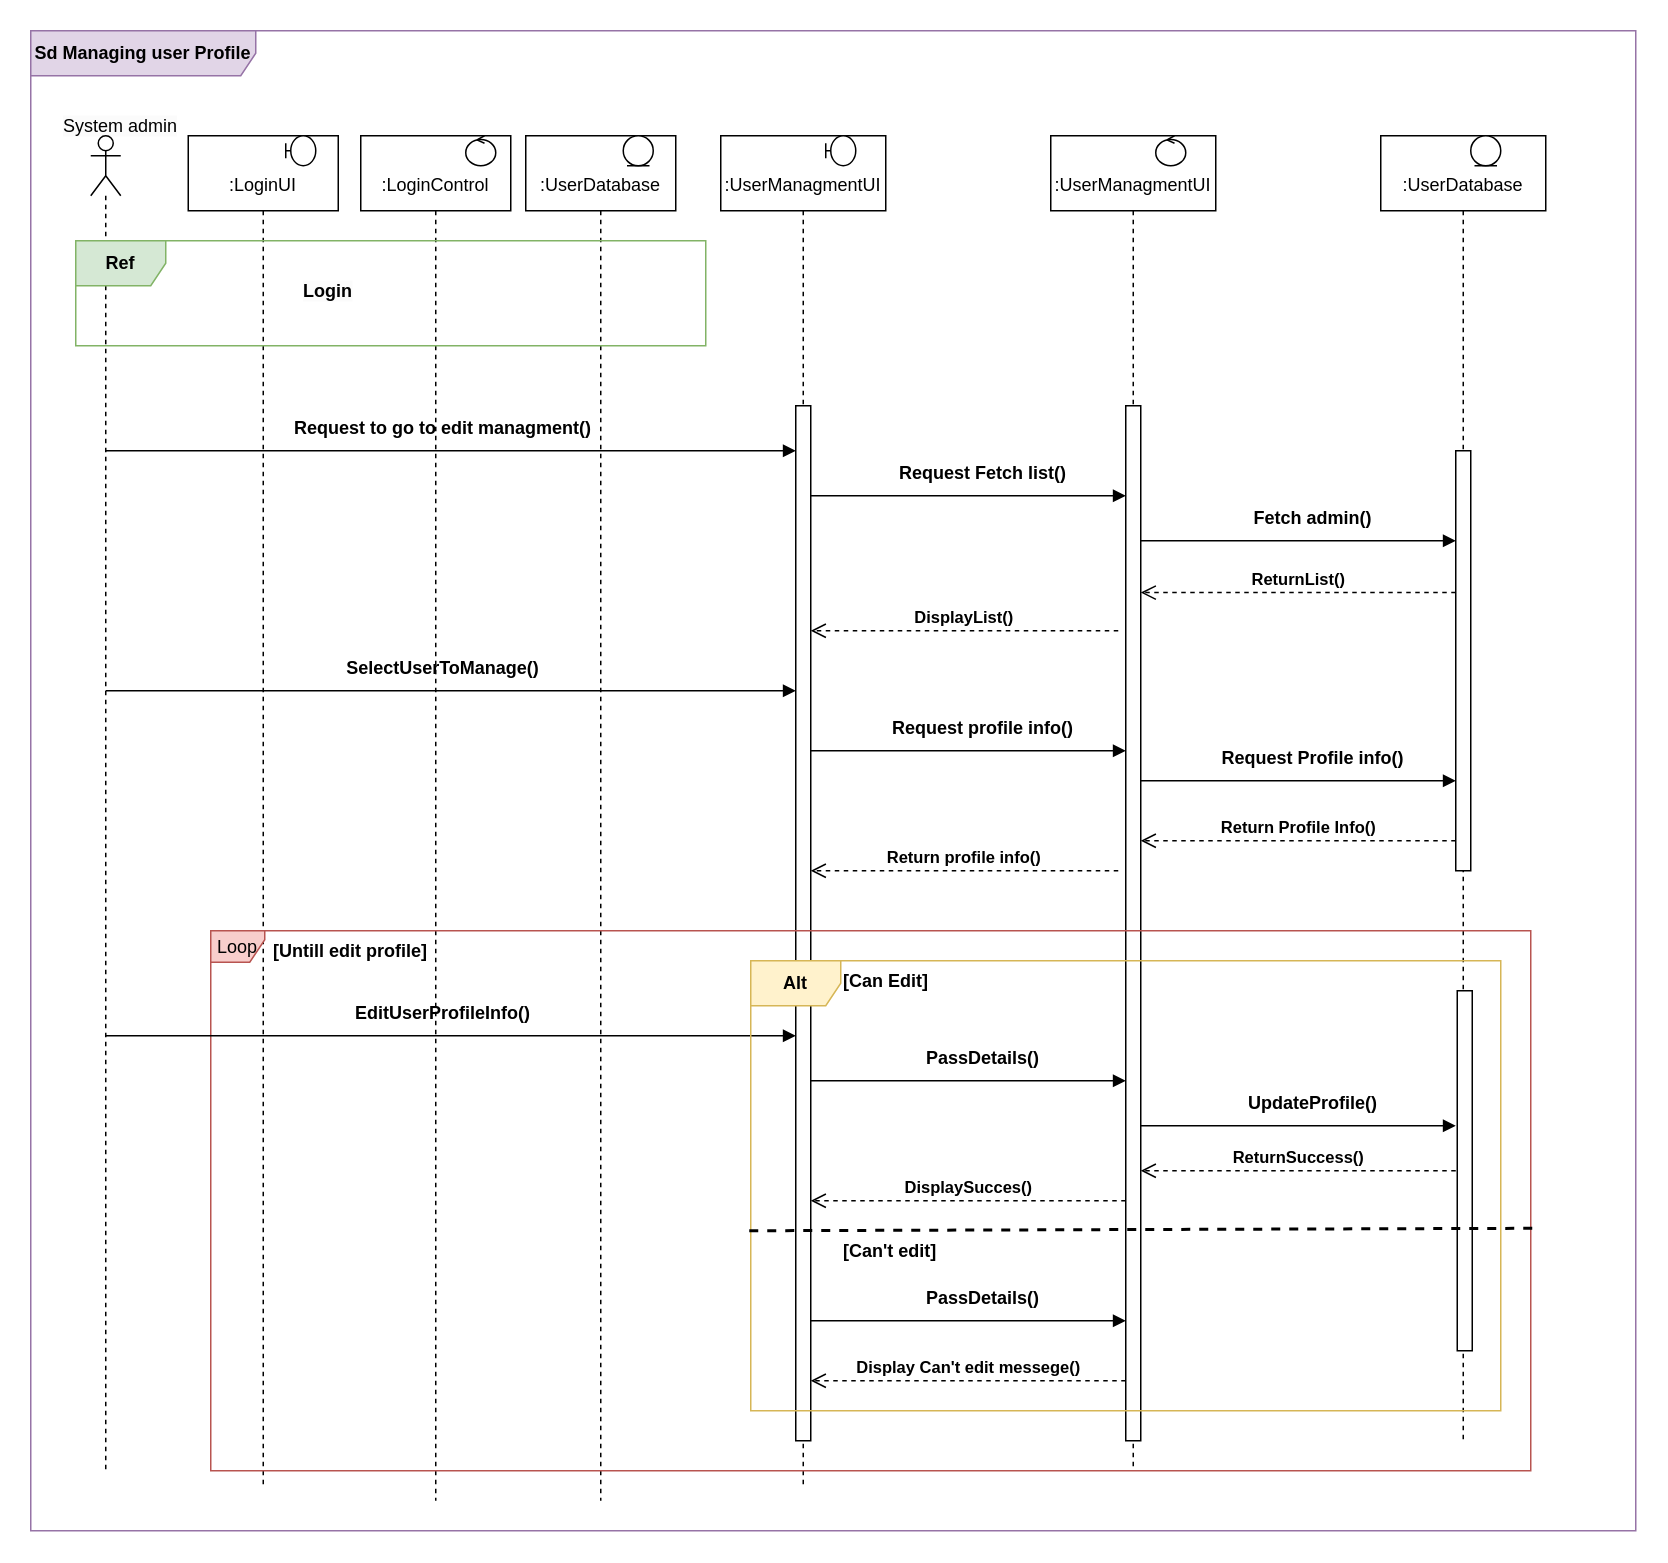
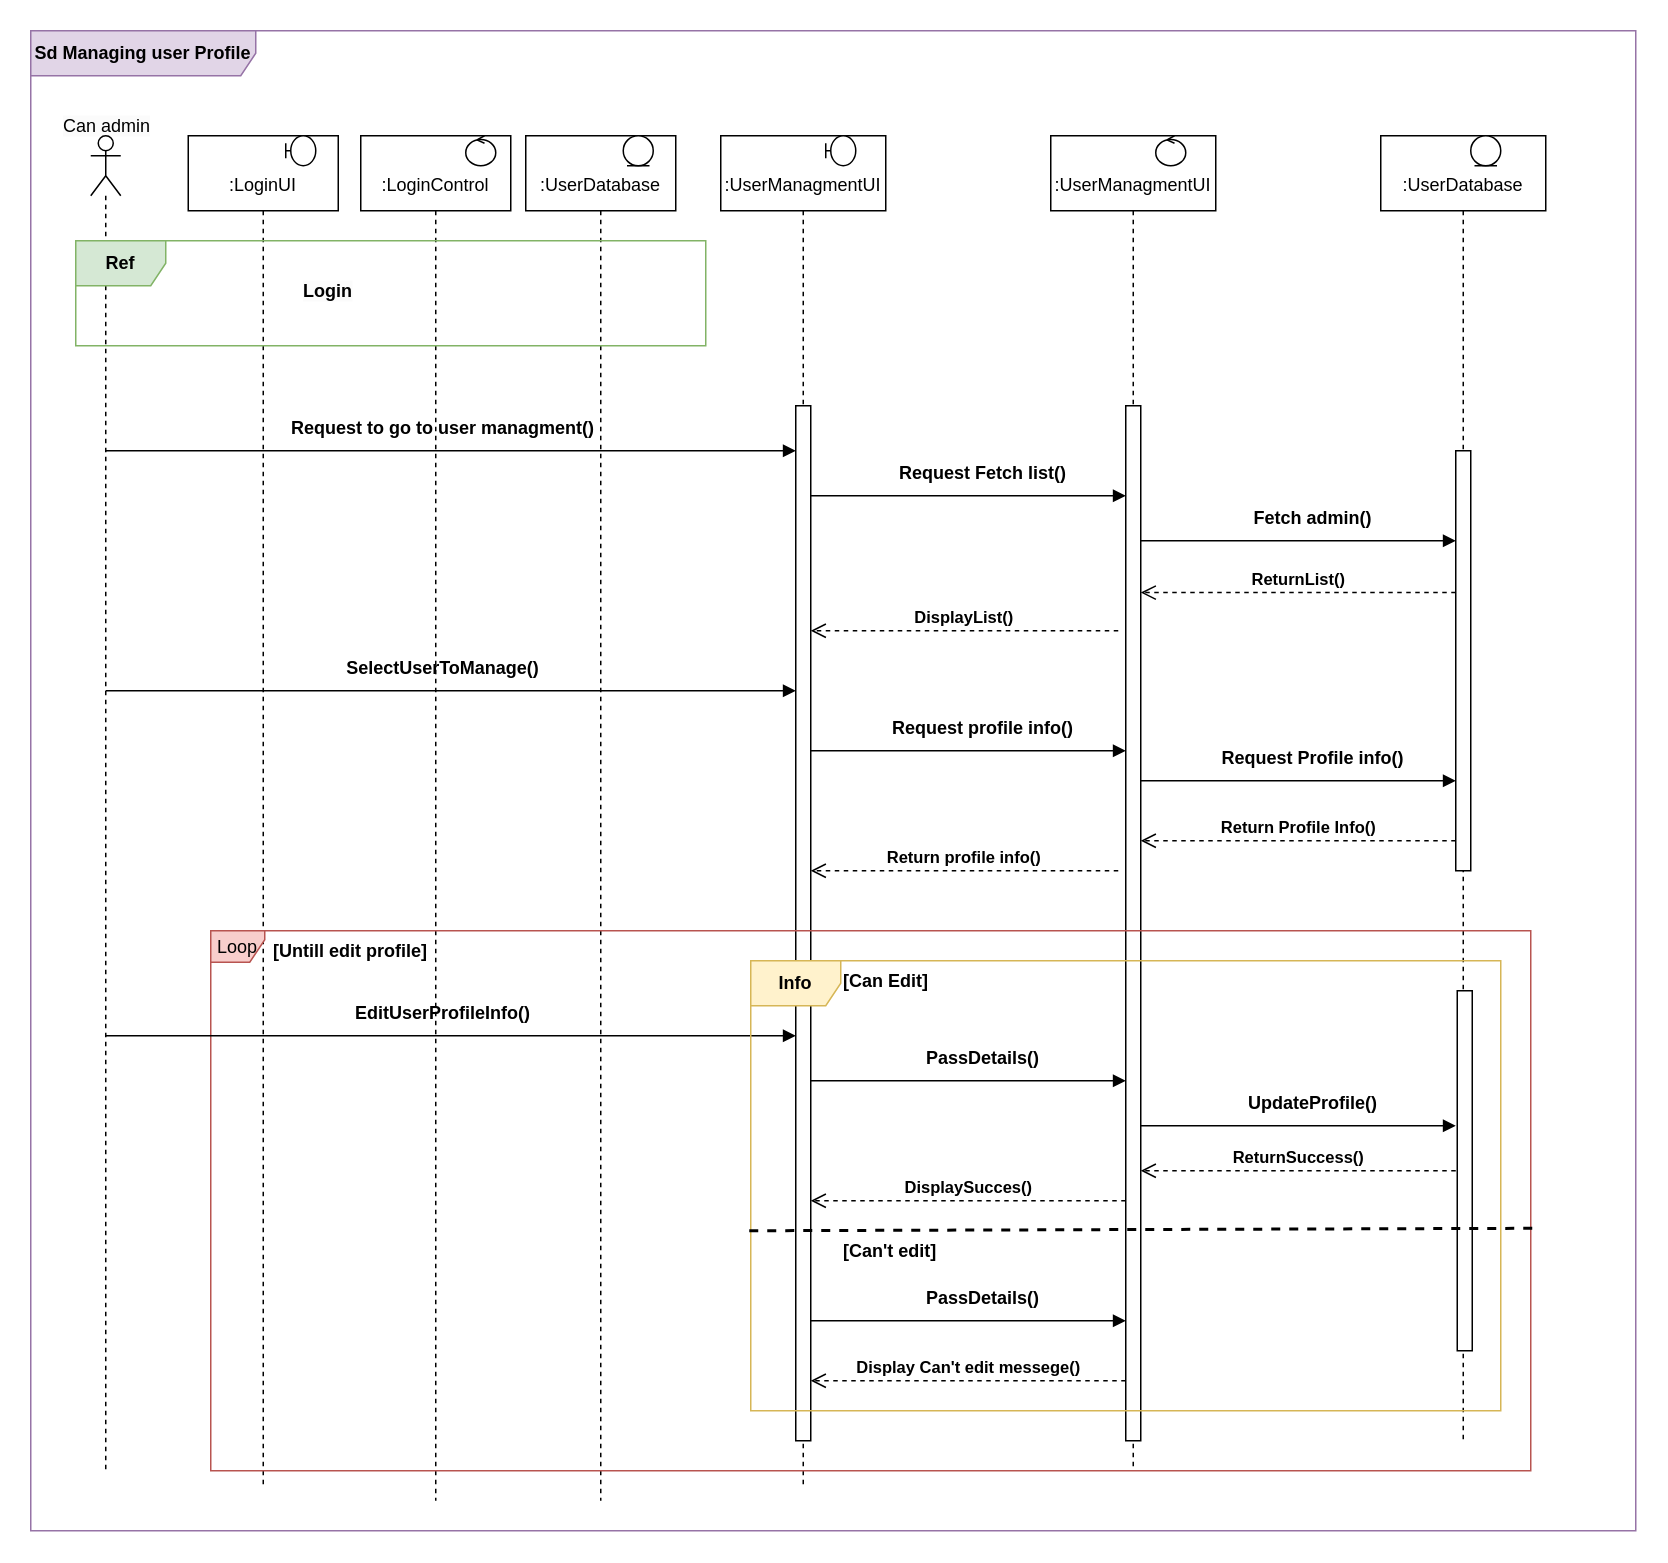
(120, 127) -> (104, 127)
(443, 428) -> (443, 428)
(796, 983) -> (796, 983)
